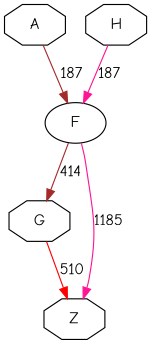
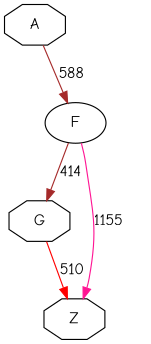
(116, 25) -> none
(72, 74) -> (72, 74)
(108, 221) -> (108, 221)
